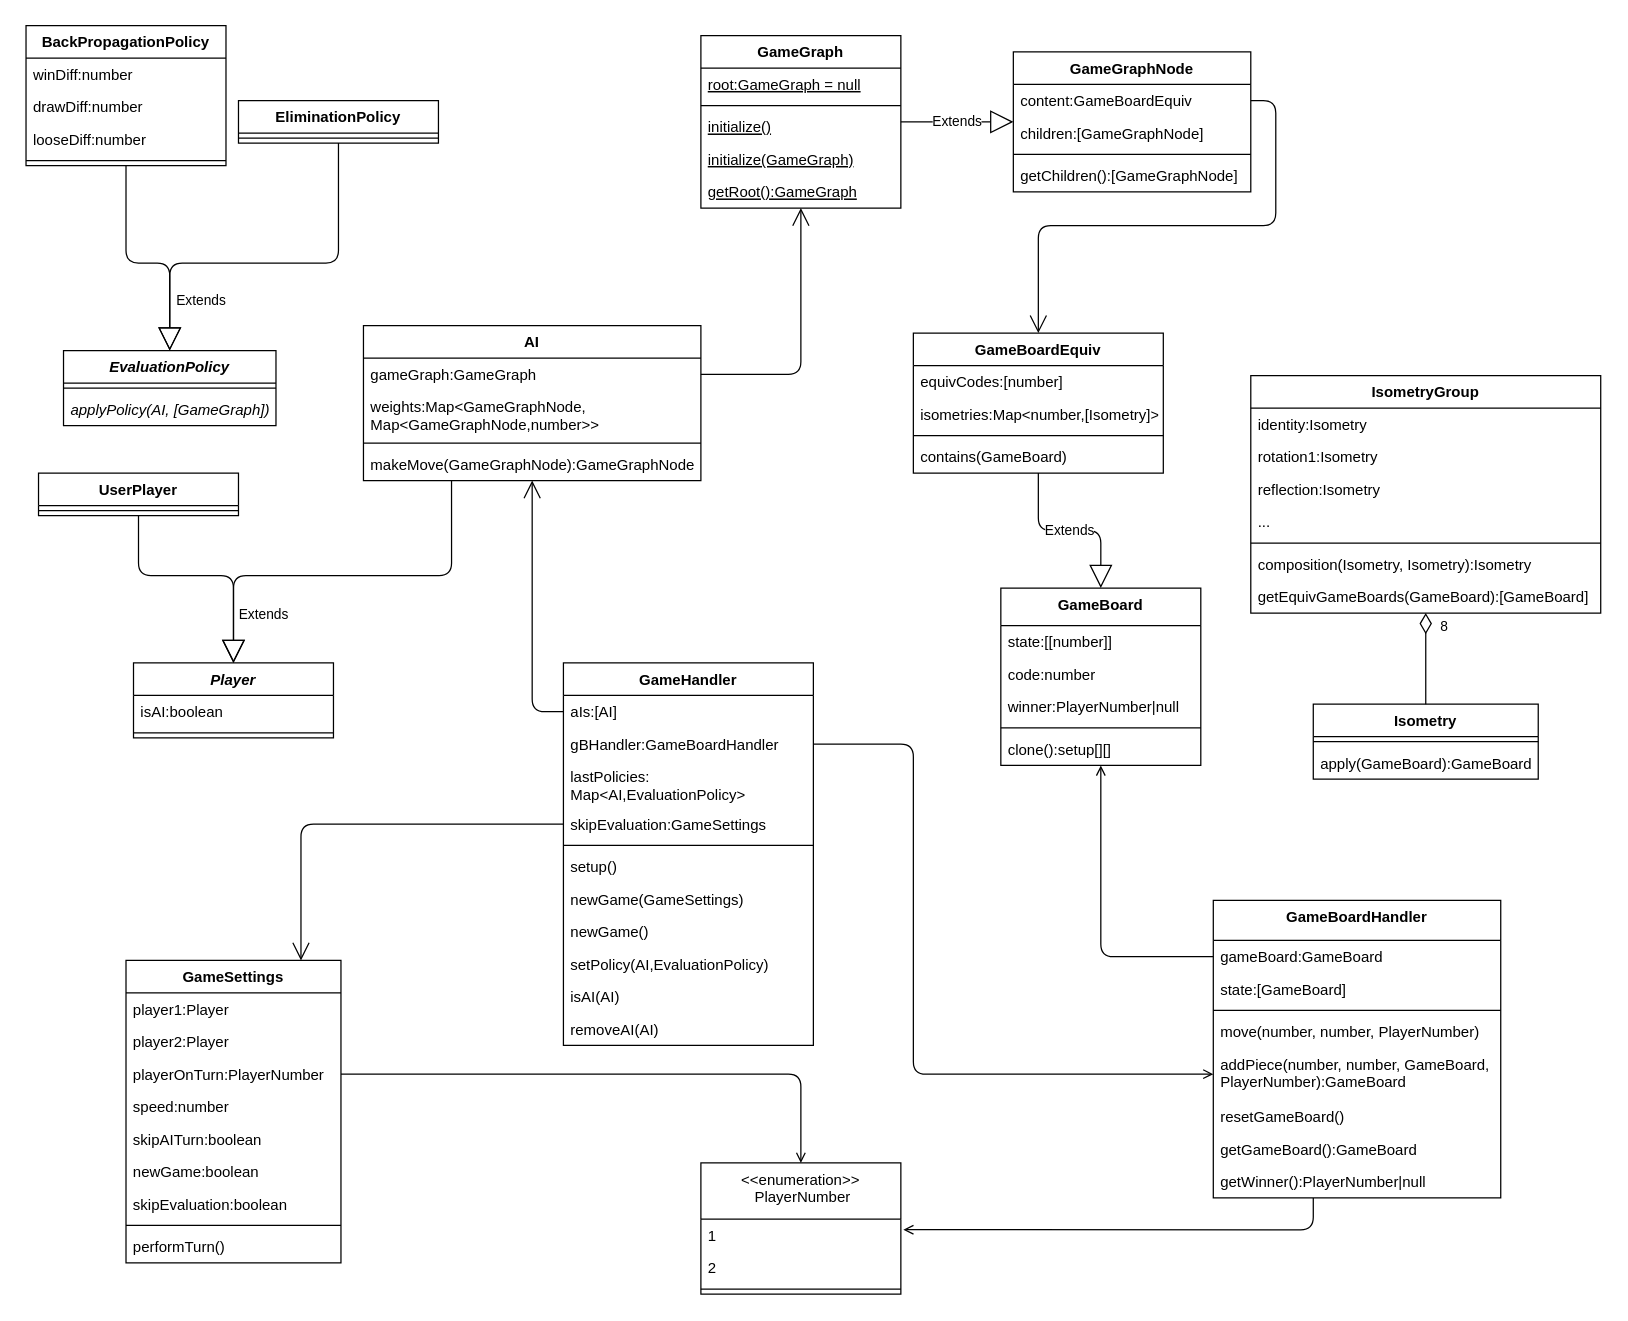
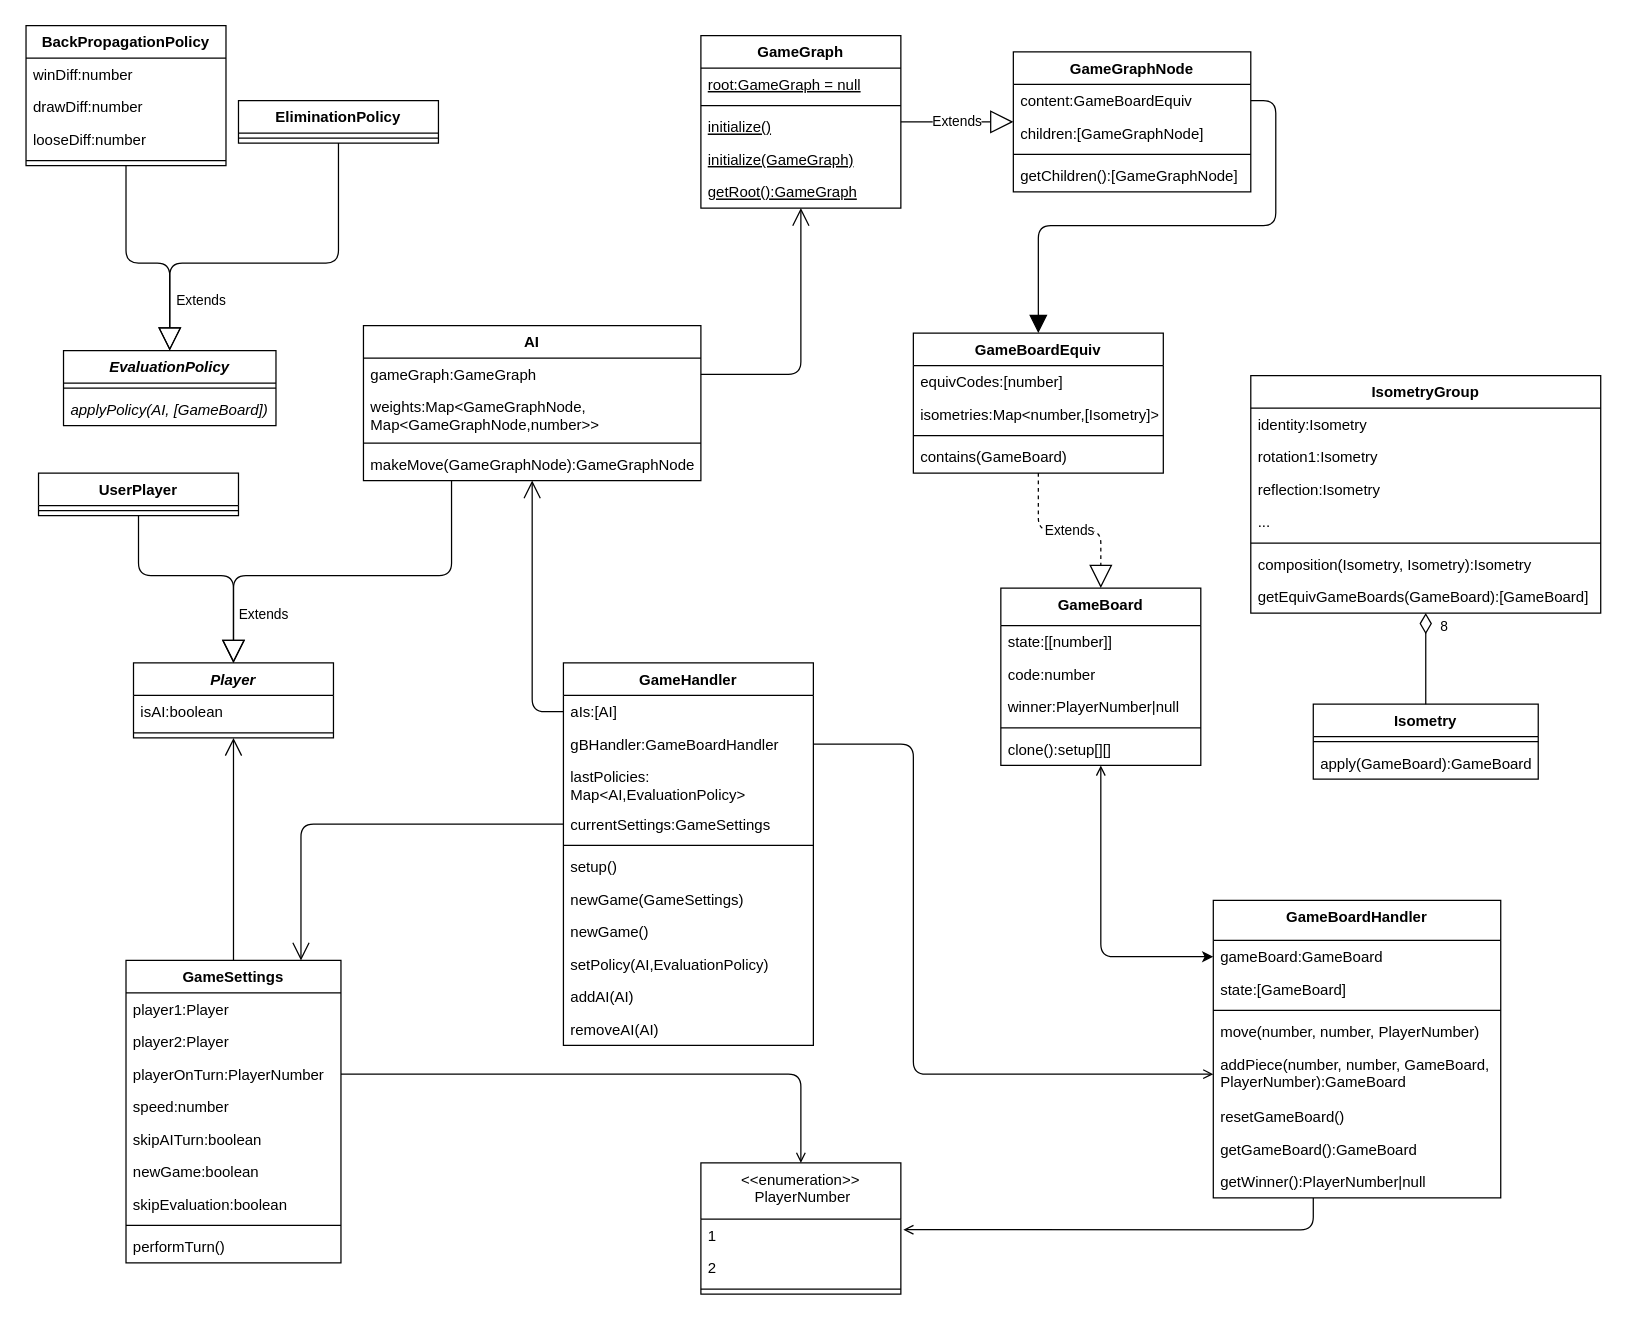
(1038, 321) -> (1038, 314)
(178, 410) -> (178, 410)
(1038, 502) -> (1038, 502)
(674, 825) -> (682, 825)
none -> (233, 851)
(1206, 957) -> (1203, 957)
(602, 998) -> (608, 998)
